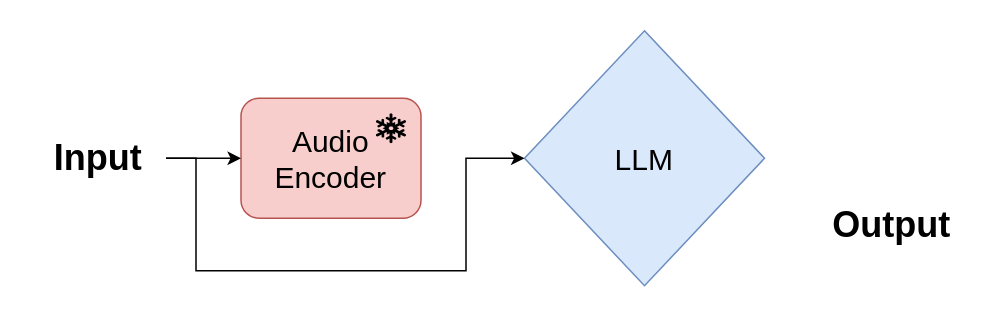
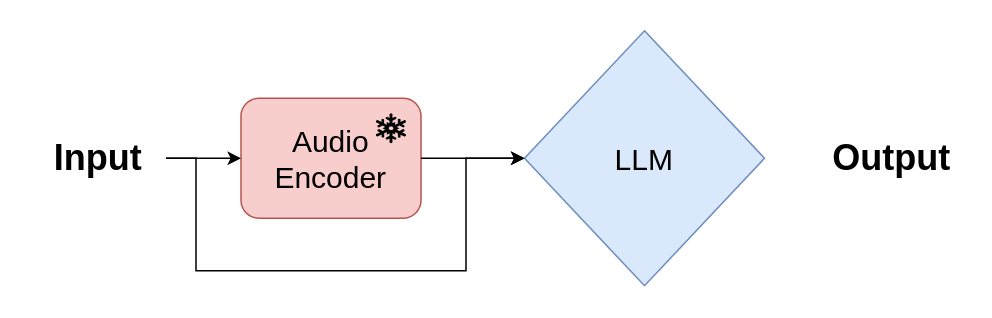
none -> (441, 158)
(892, 226) -> (892, 158)
